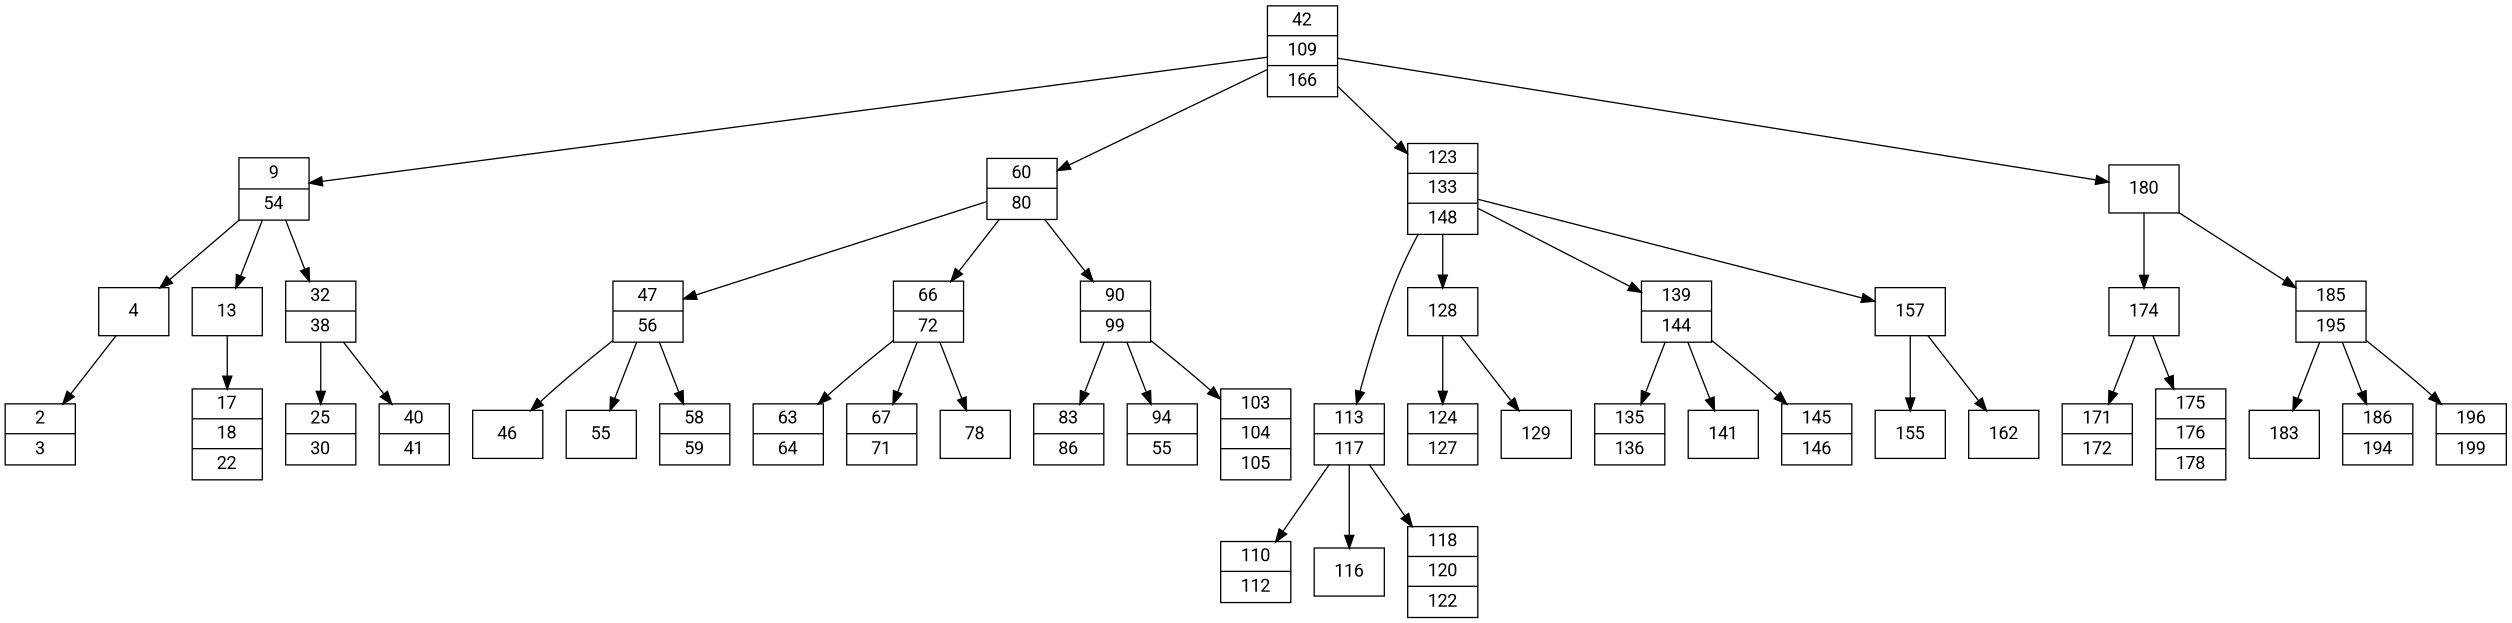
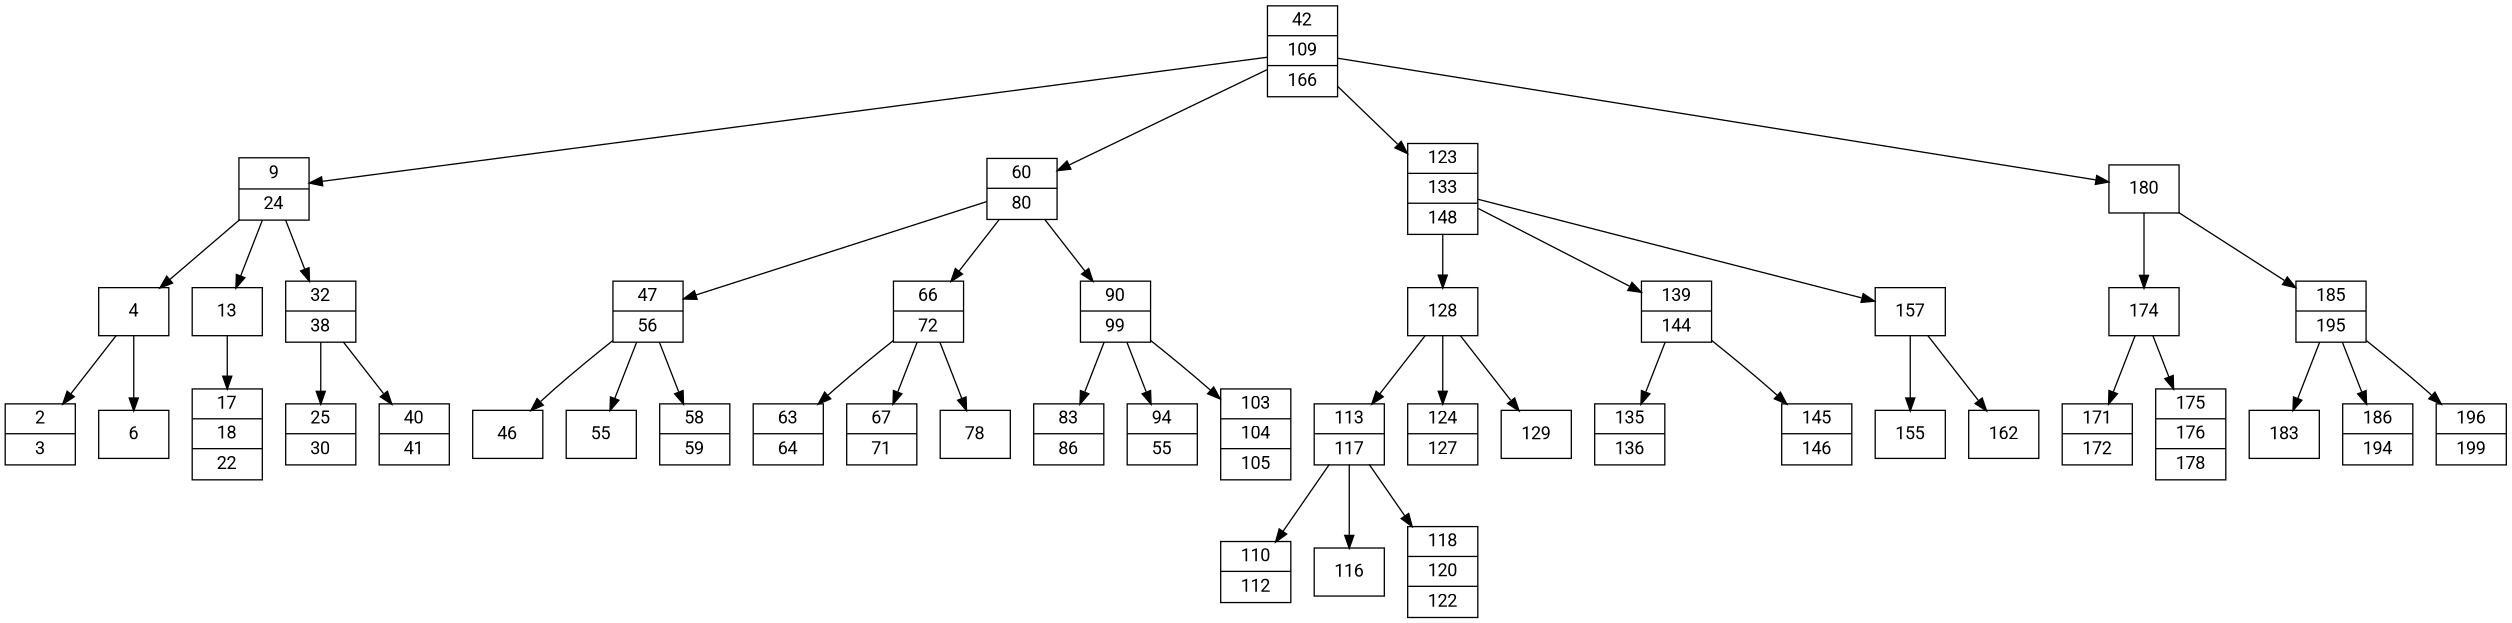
(274, 204) -> (274, 204)
(1385, 311) -> (1402, 365)
none -> (134, 434)
(1723, 434) -> none
